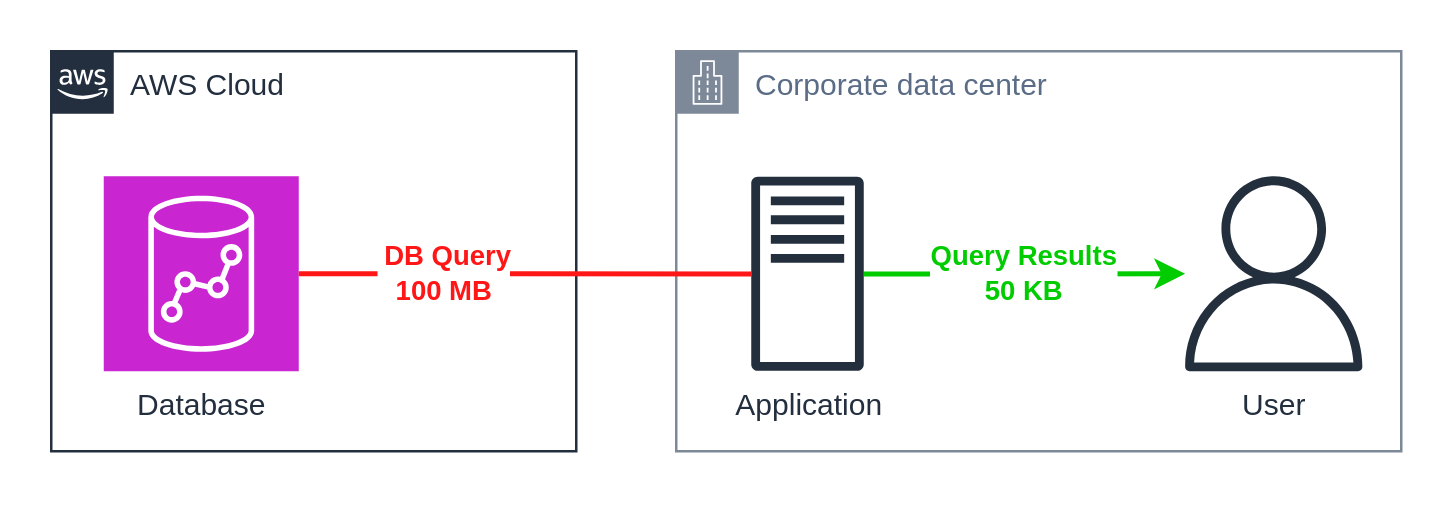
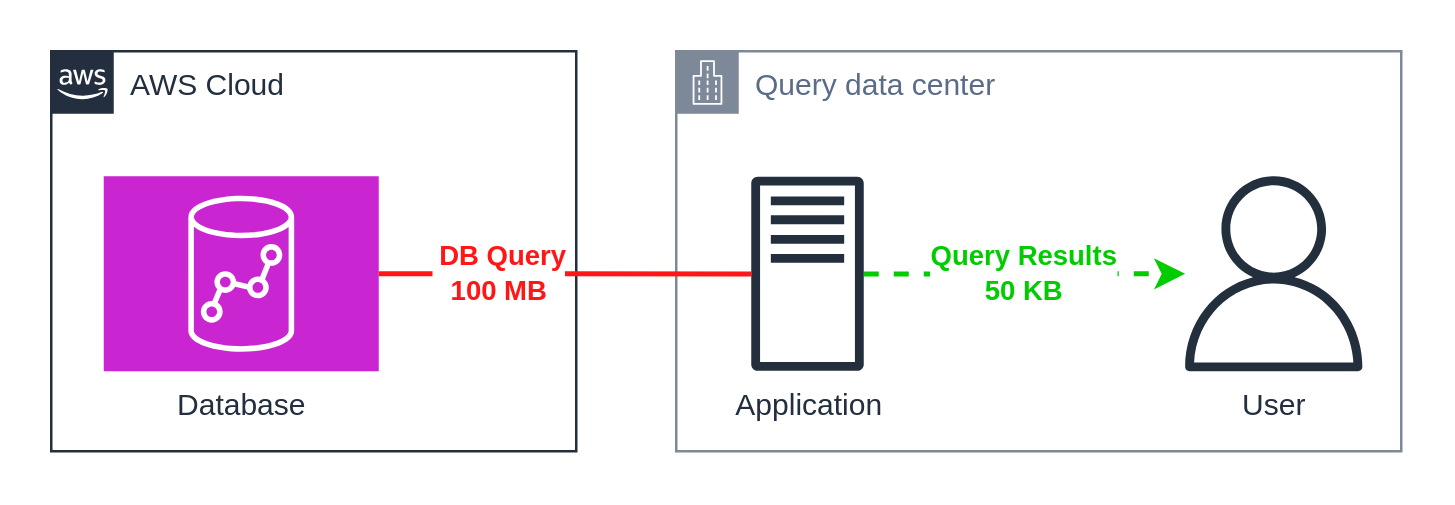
(925, 87) -> (891, 87)
(201, 274) -> (241, 274)
(886, 274) -> (886, 274)
